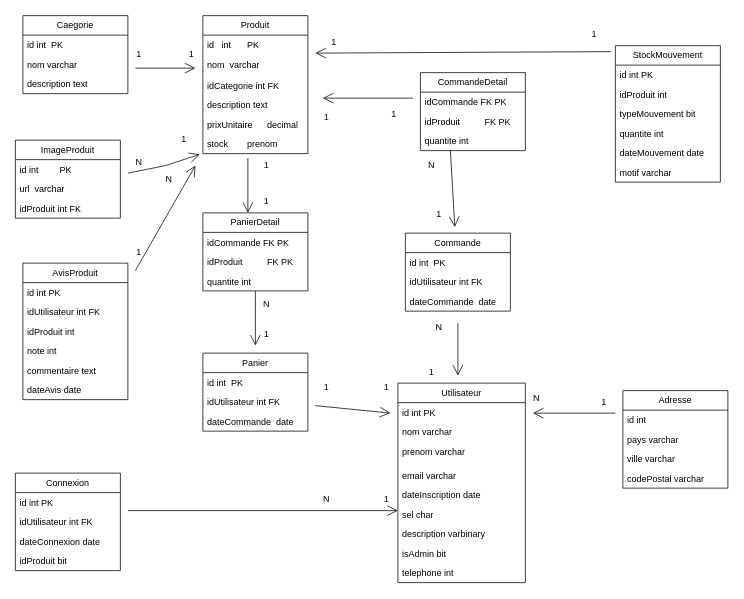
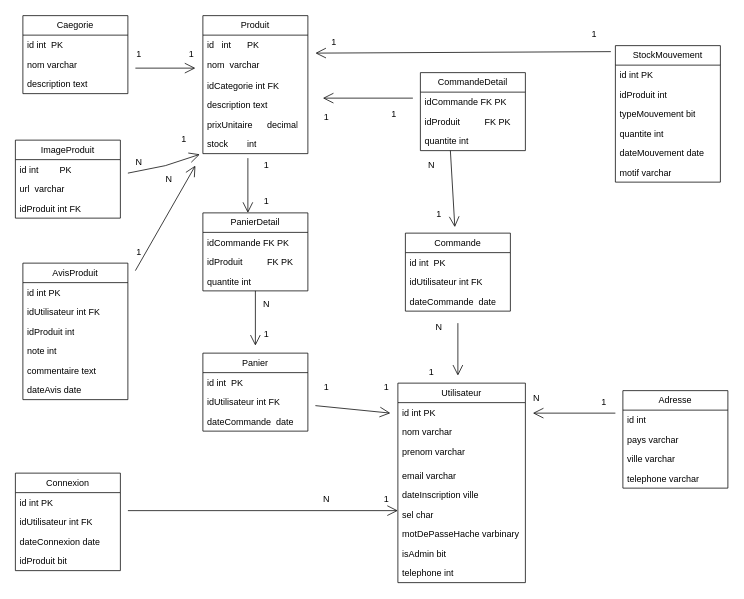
(238, 145) -> (229, 145)
(670, 479) -> (668, 479)
(449, 496) -> (448, 496)
(451, 535) -> (462, 540)
